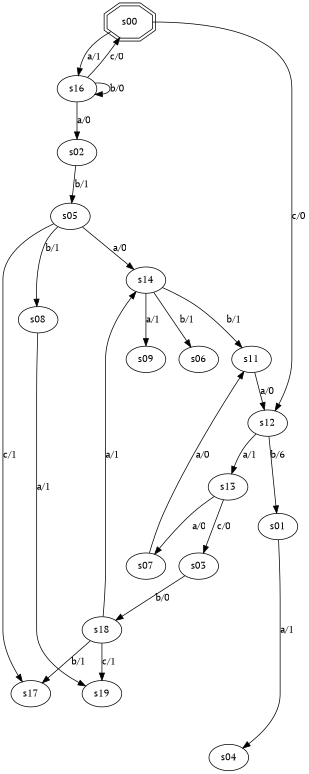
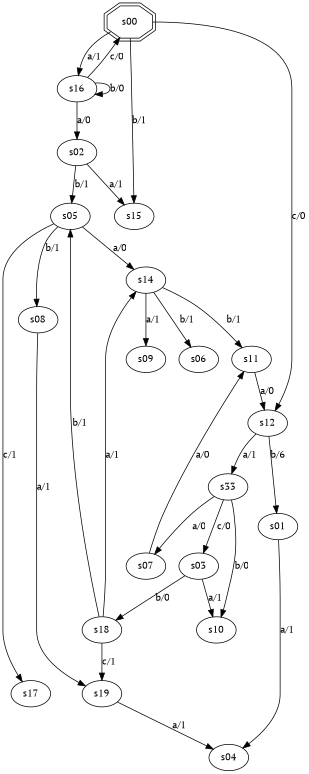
none -> (134, 216)
(228, 487) -> (228, 487)
none -> (216, 630)
(69, 659) -> (72, 428)
none -> (162, 724)
